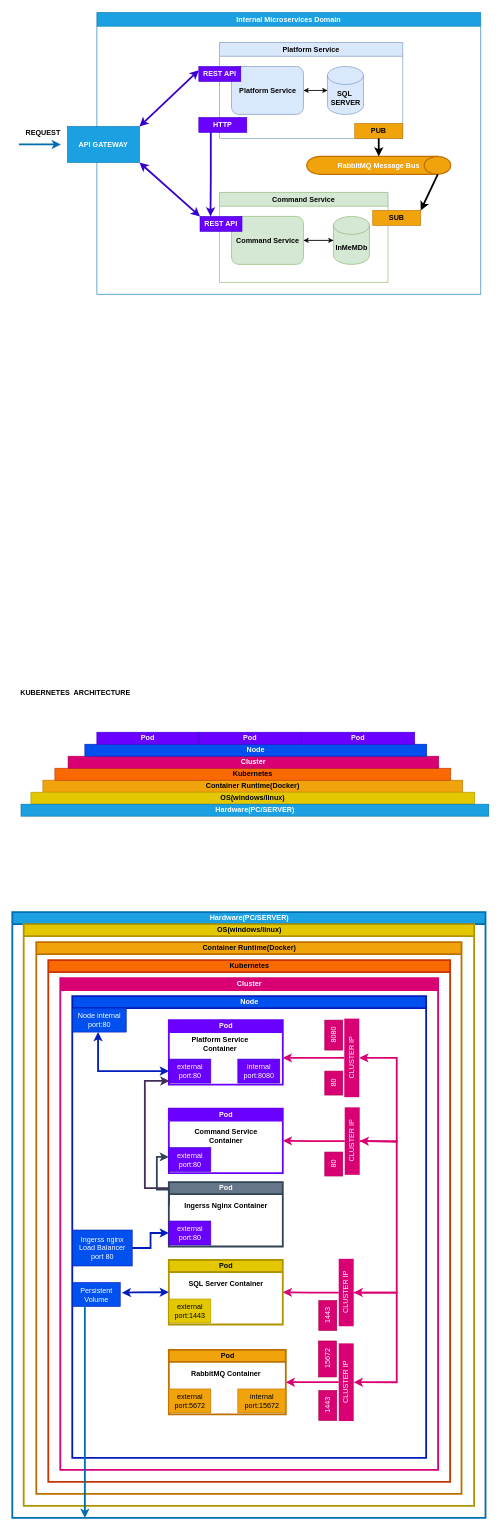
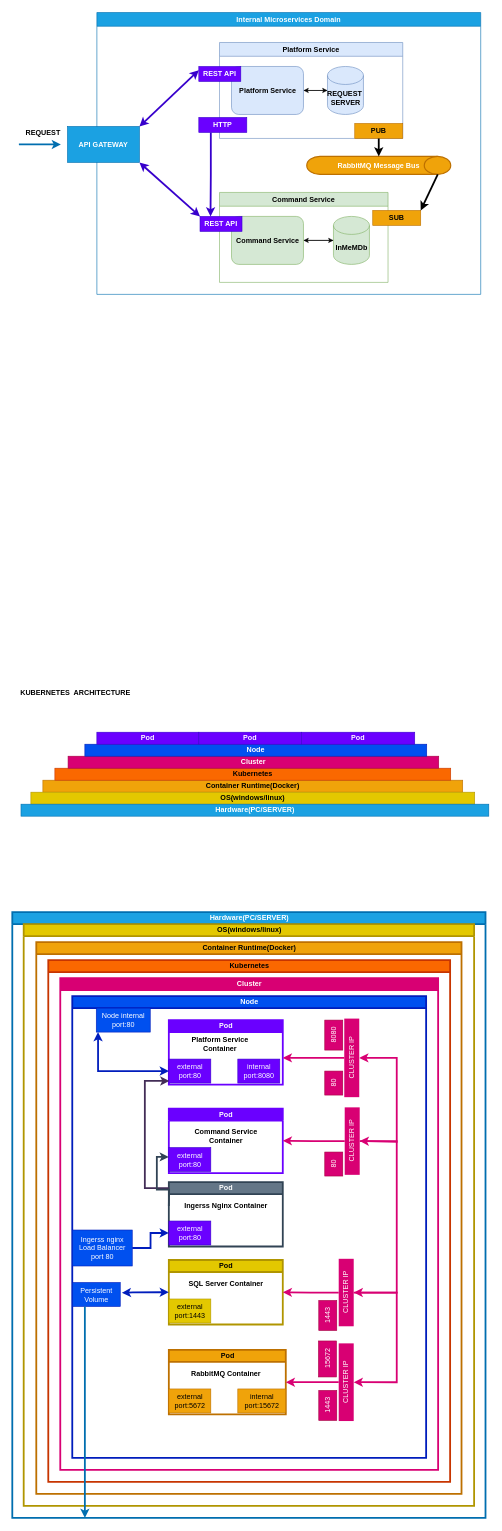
(346, 98) -> (346, 98)
(99, 1020) -> (123, 1020)
